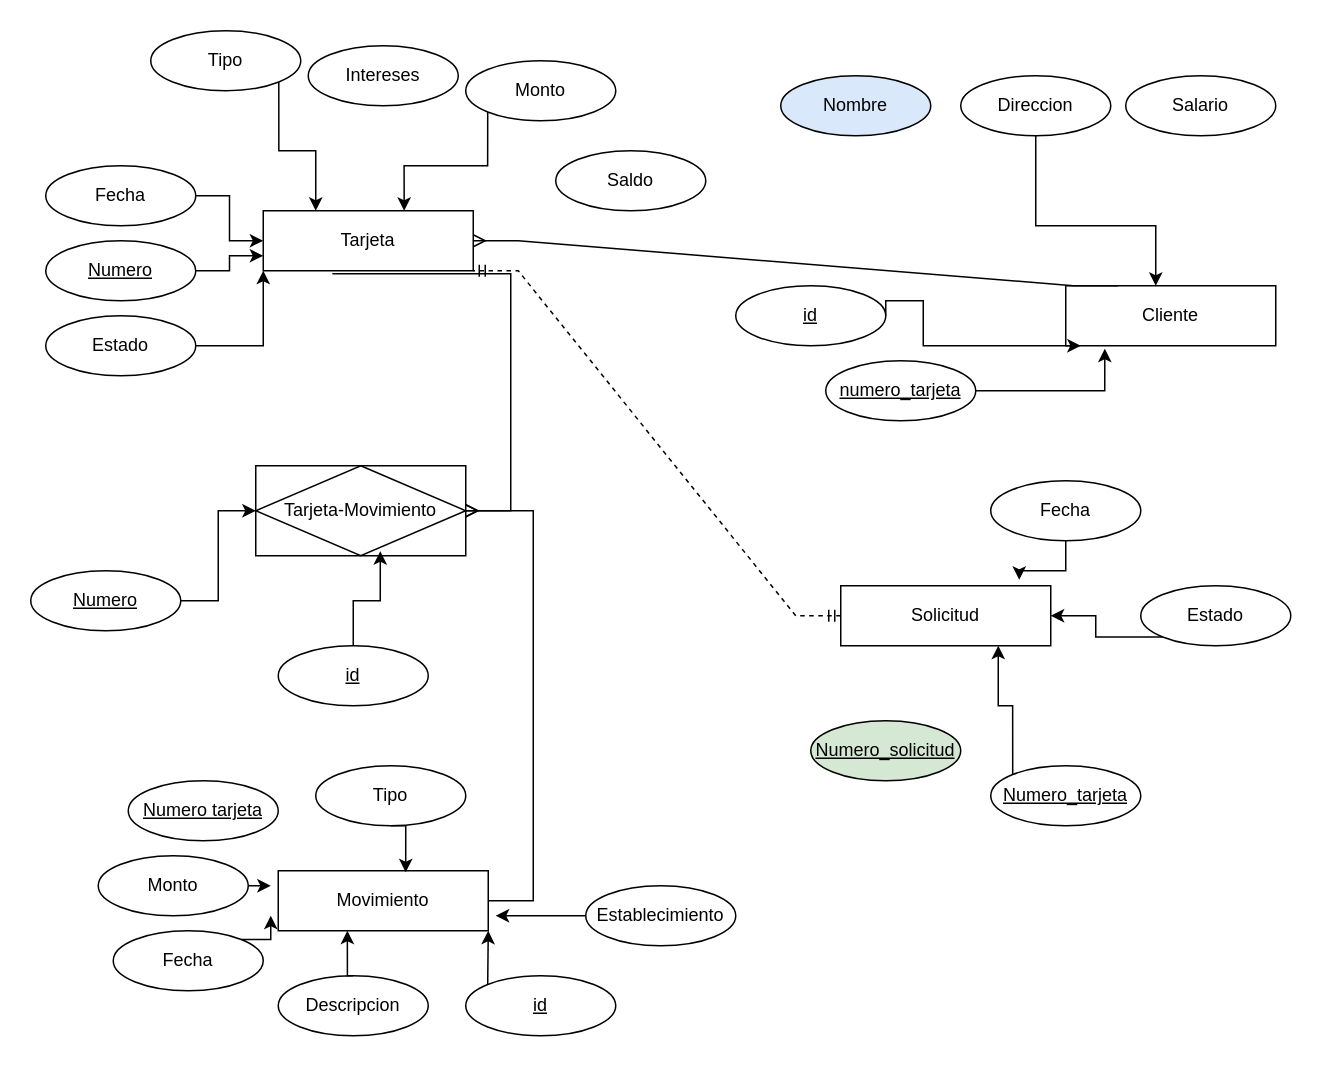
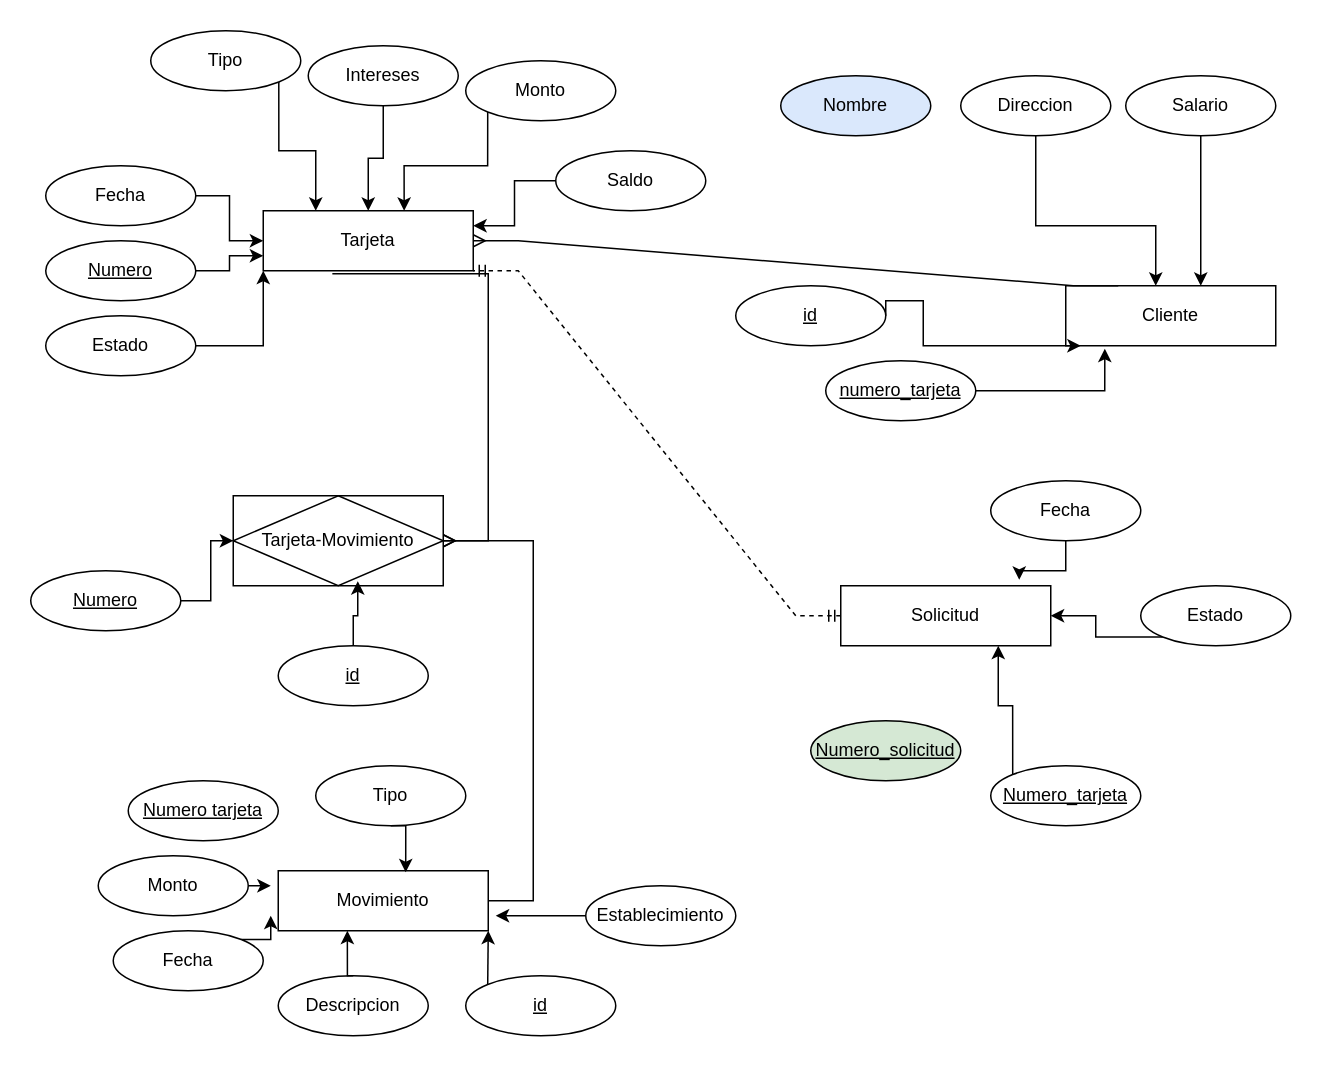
none -> (381, 158)
none -> (515, 198)
none -> (1201, 206)
(361, 511) -> (338, 541)
